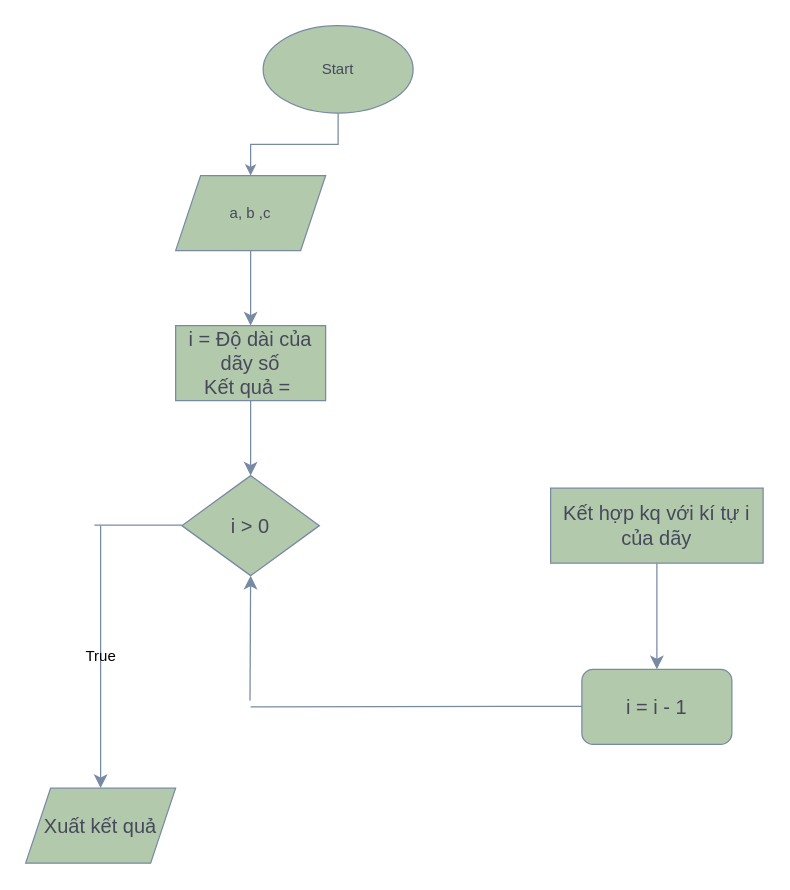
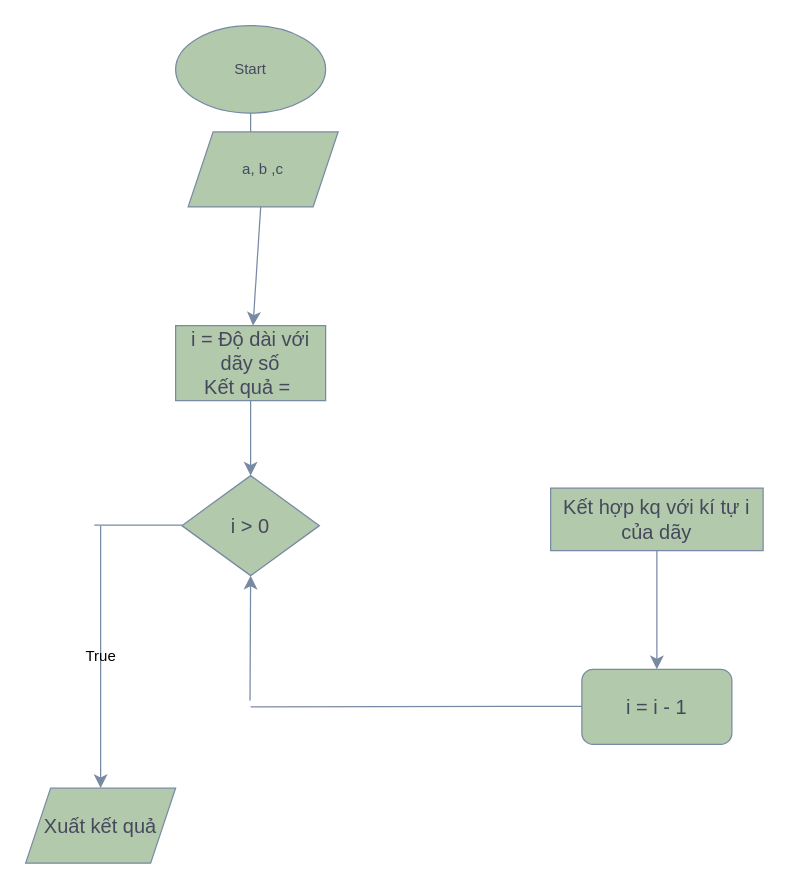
(338, 69) -> (251, 69)
(251, 213) -> (263, 169)
(251, 363) -> (251, 363)
(657, 526) -> (657, 519)
